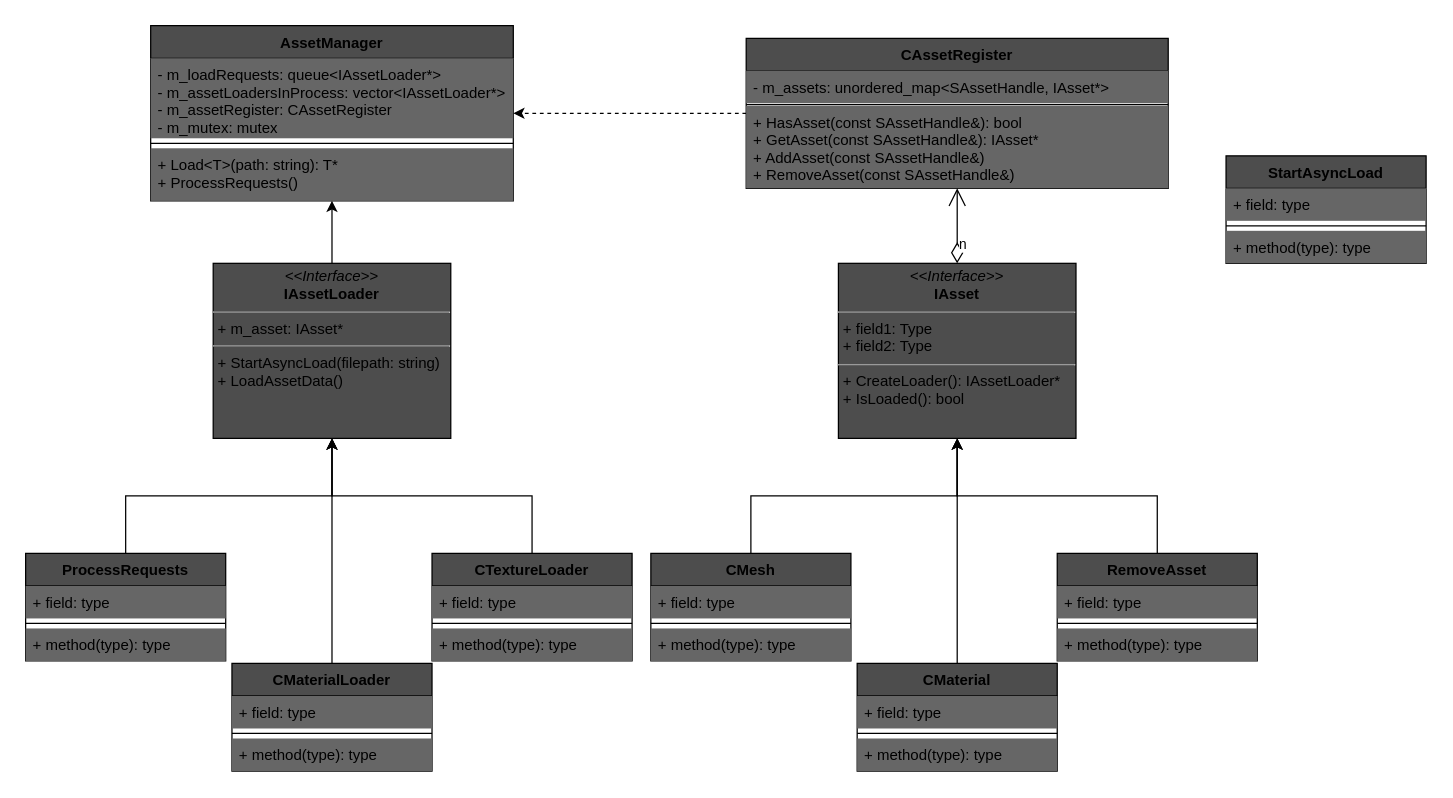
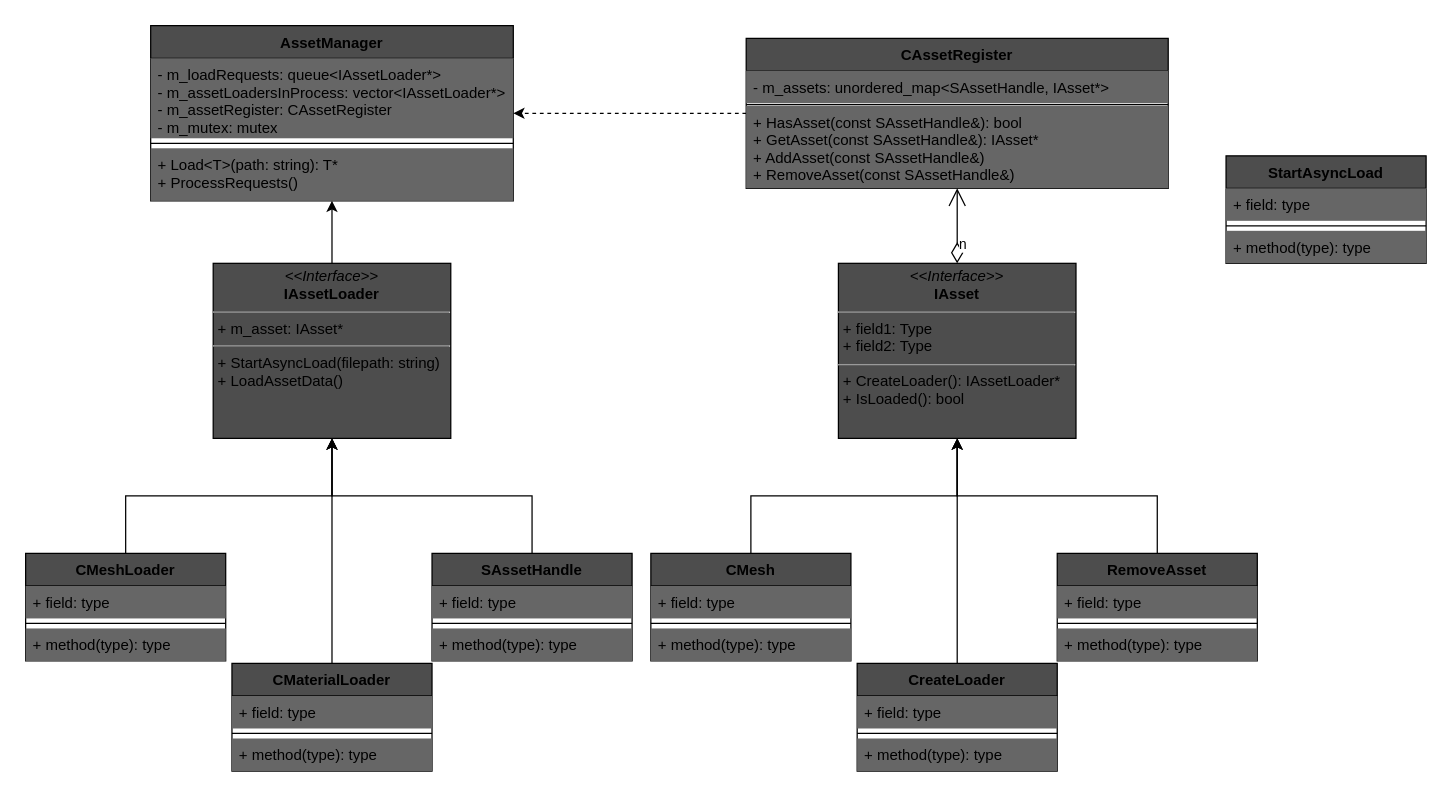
(125, 570) -> (125, 570)
(531, 570) -> (531, 570)
(956, 680) -> (956, 680)
